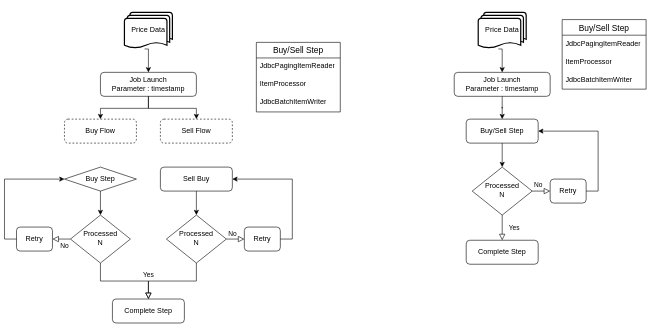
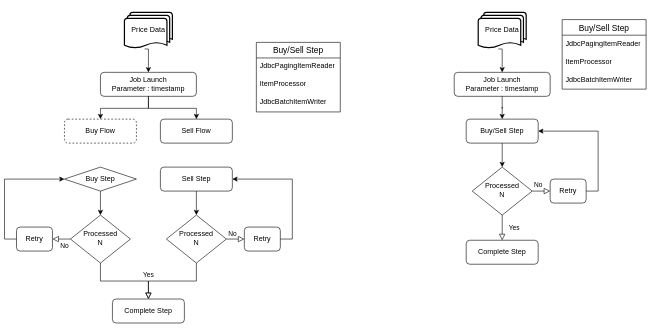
(197, 131) -> (197, 131)
(197, 179) -> (197, 179)
